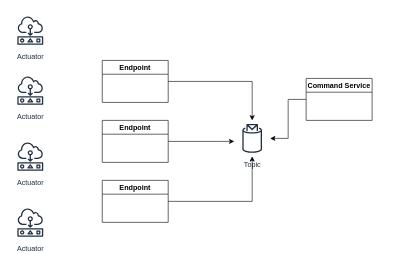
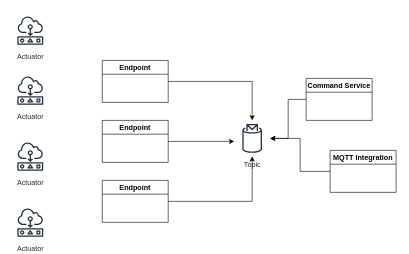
none -> (300, 164)
none -> (363, 171)
